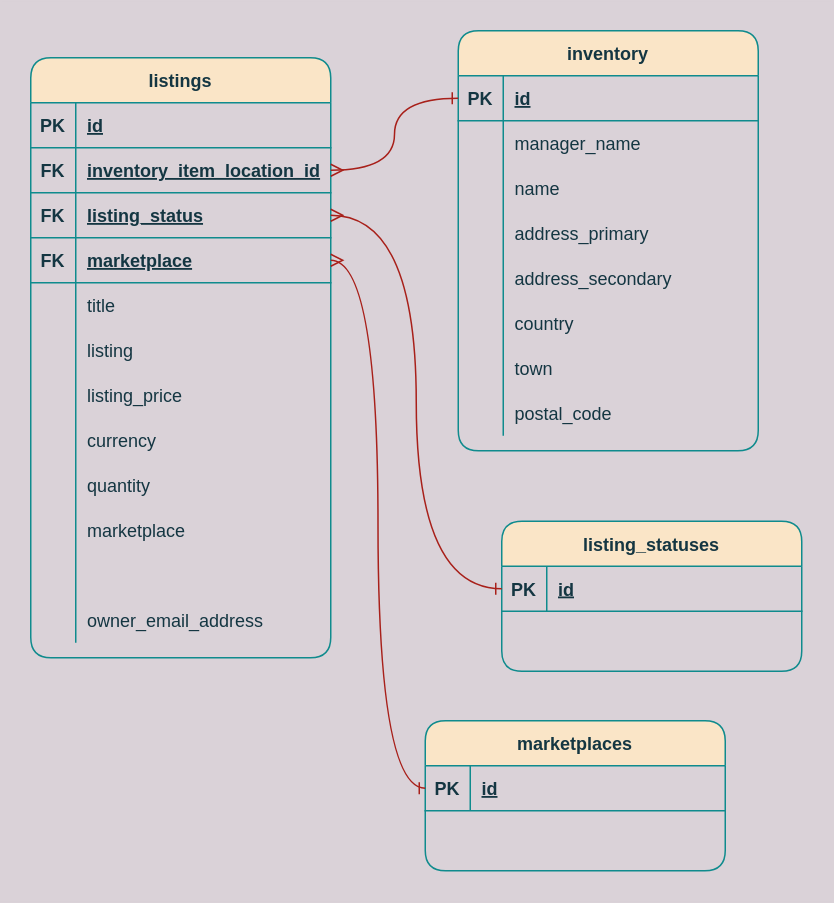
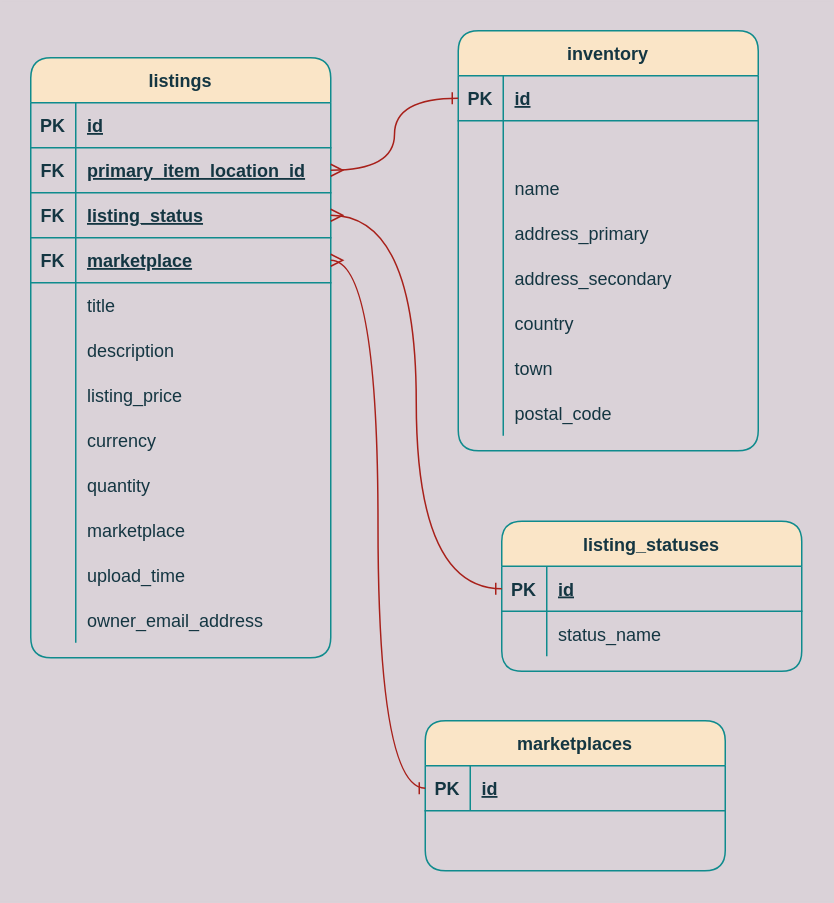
(631, 143) -> none
(206, 171) -> (196, 171)
(115, 351) -> (138, 351)
none -> (203, 575)
none -> (674, 634)
